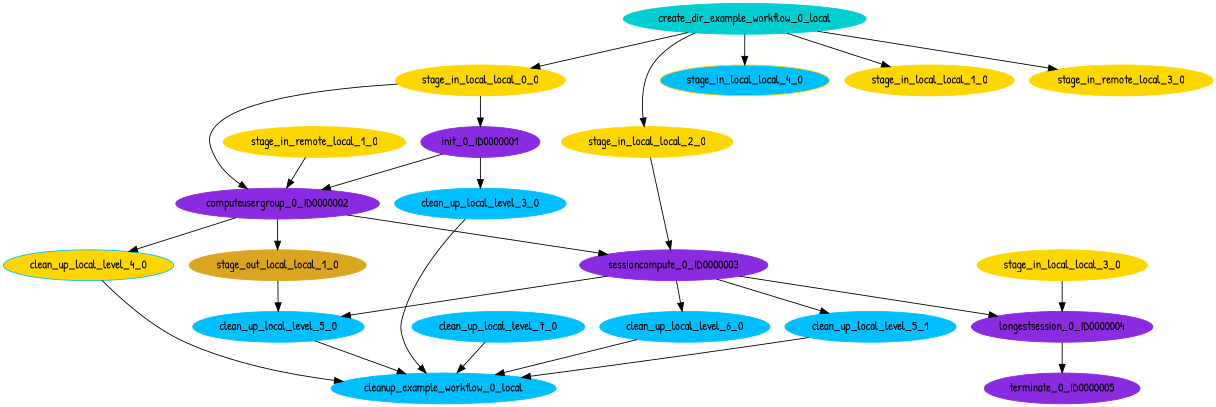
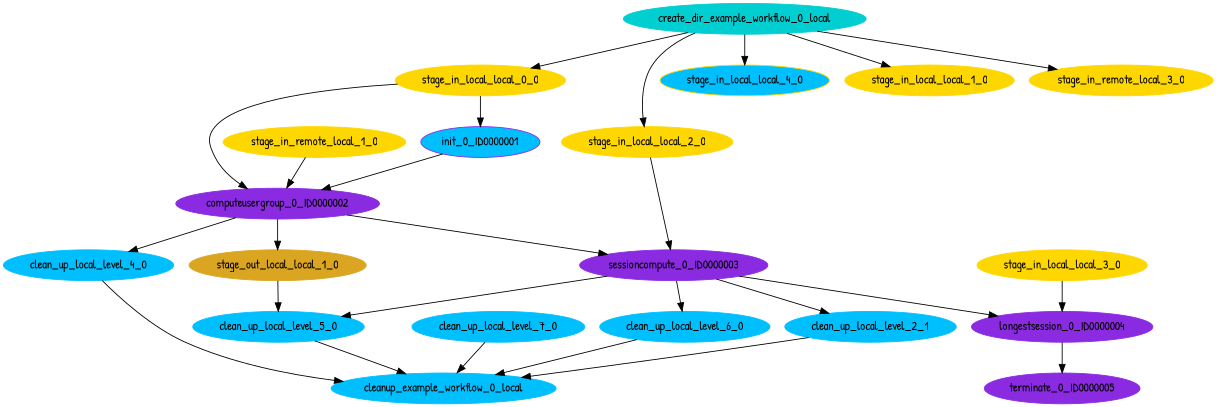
(480, 142) -> (480, 142)
(480, 204) -> none
(89, 265) -> (89, 265)
(871, 327) -> (871, 327)
